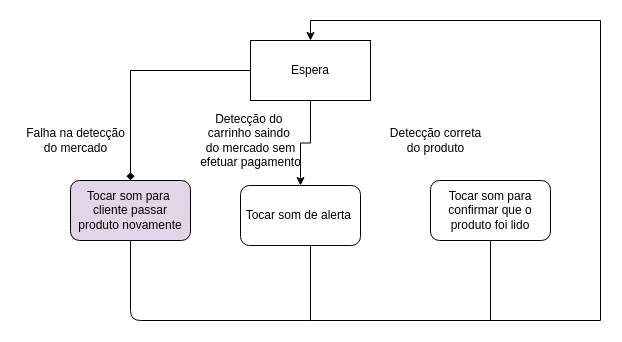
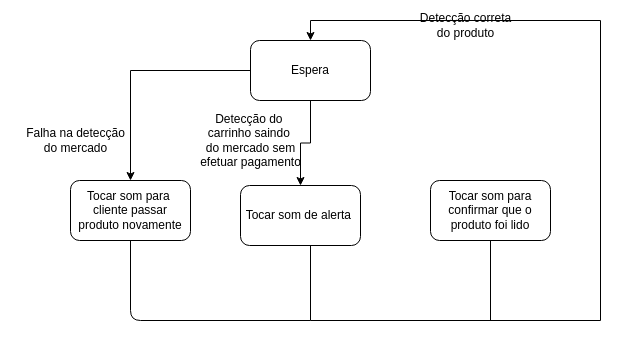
(311, 71) -> (311, 71)
(436, 141) -> (466, 26)
(131, 172) -> (131, 172)
(131, 211) -> (131, 211)
